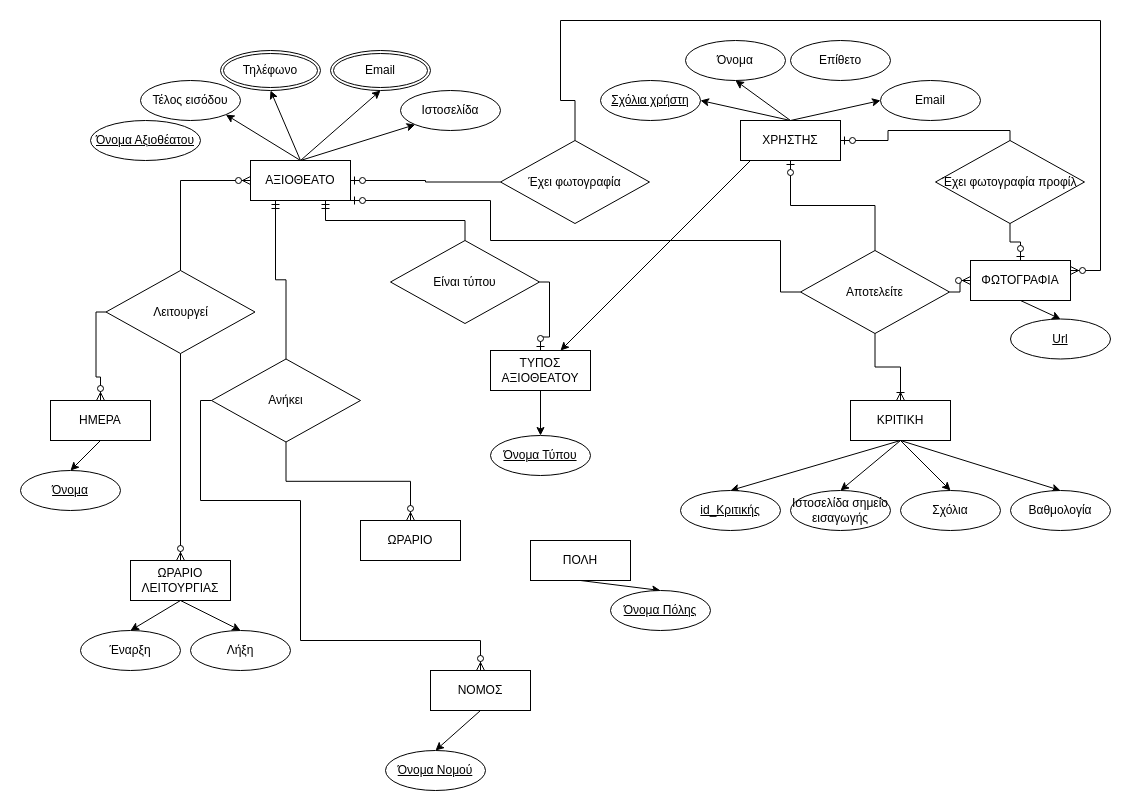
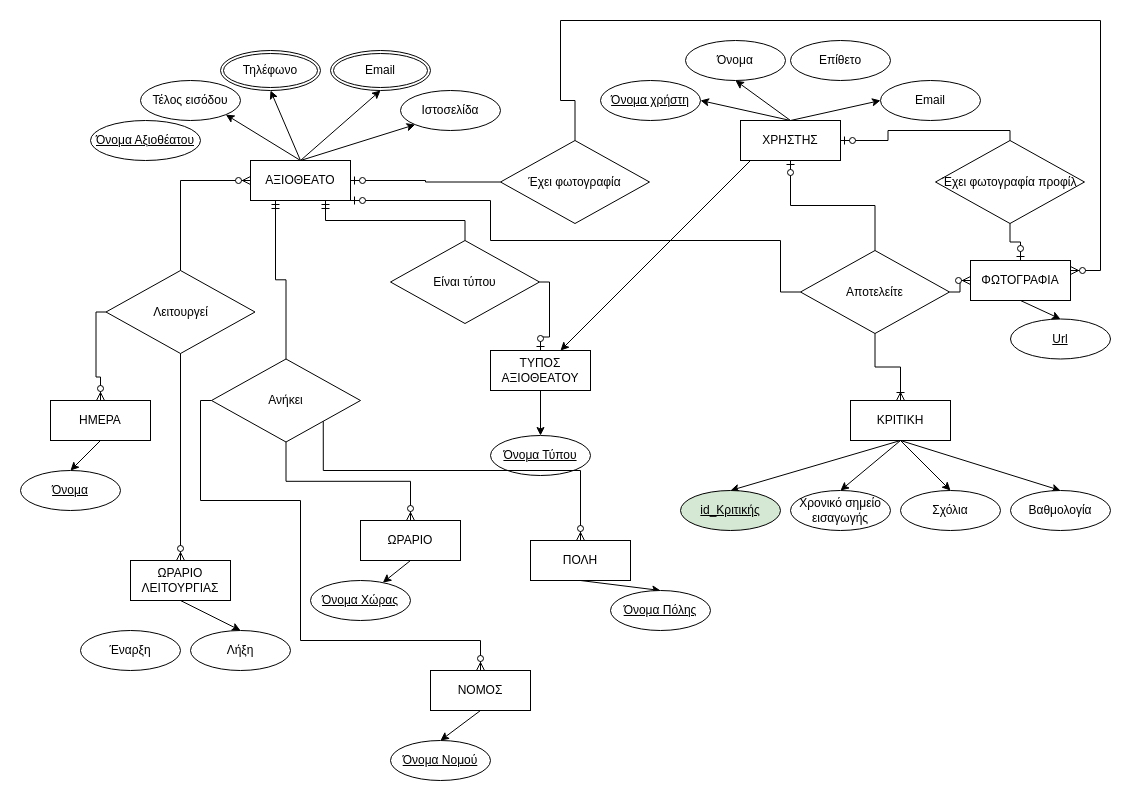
(651, 101) -> (651, 101)
none -> (462, 471)
(731, 511) -> (731, 511)
(841, 511) -> (841, 511)
none -> (400, 569)
none -> (361, 601)
(158, 614) -> none
(436, 771) -> (441, 761)
